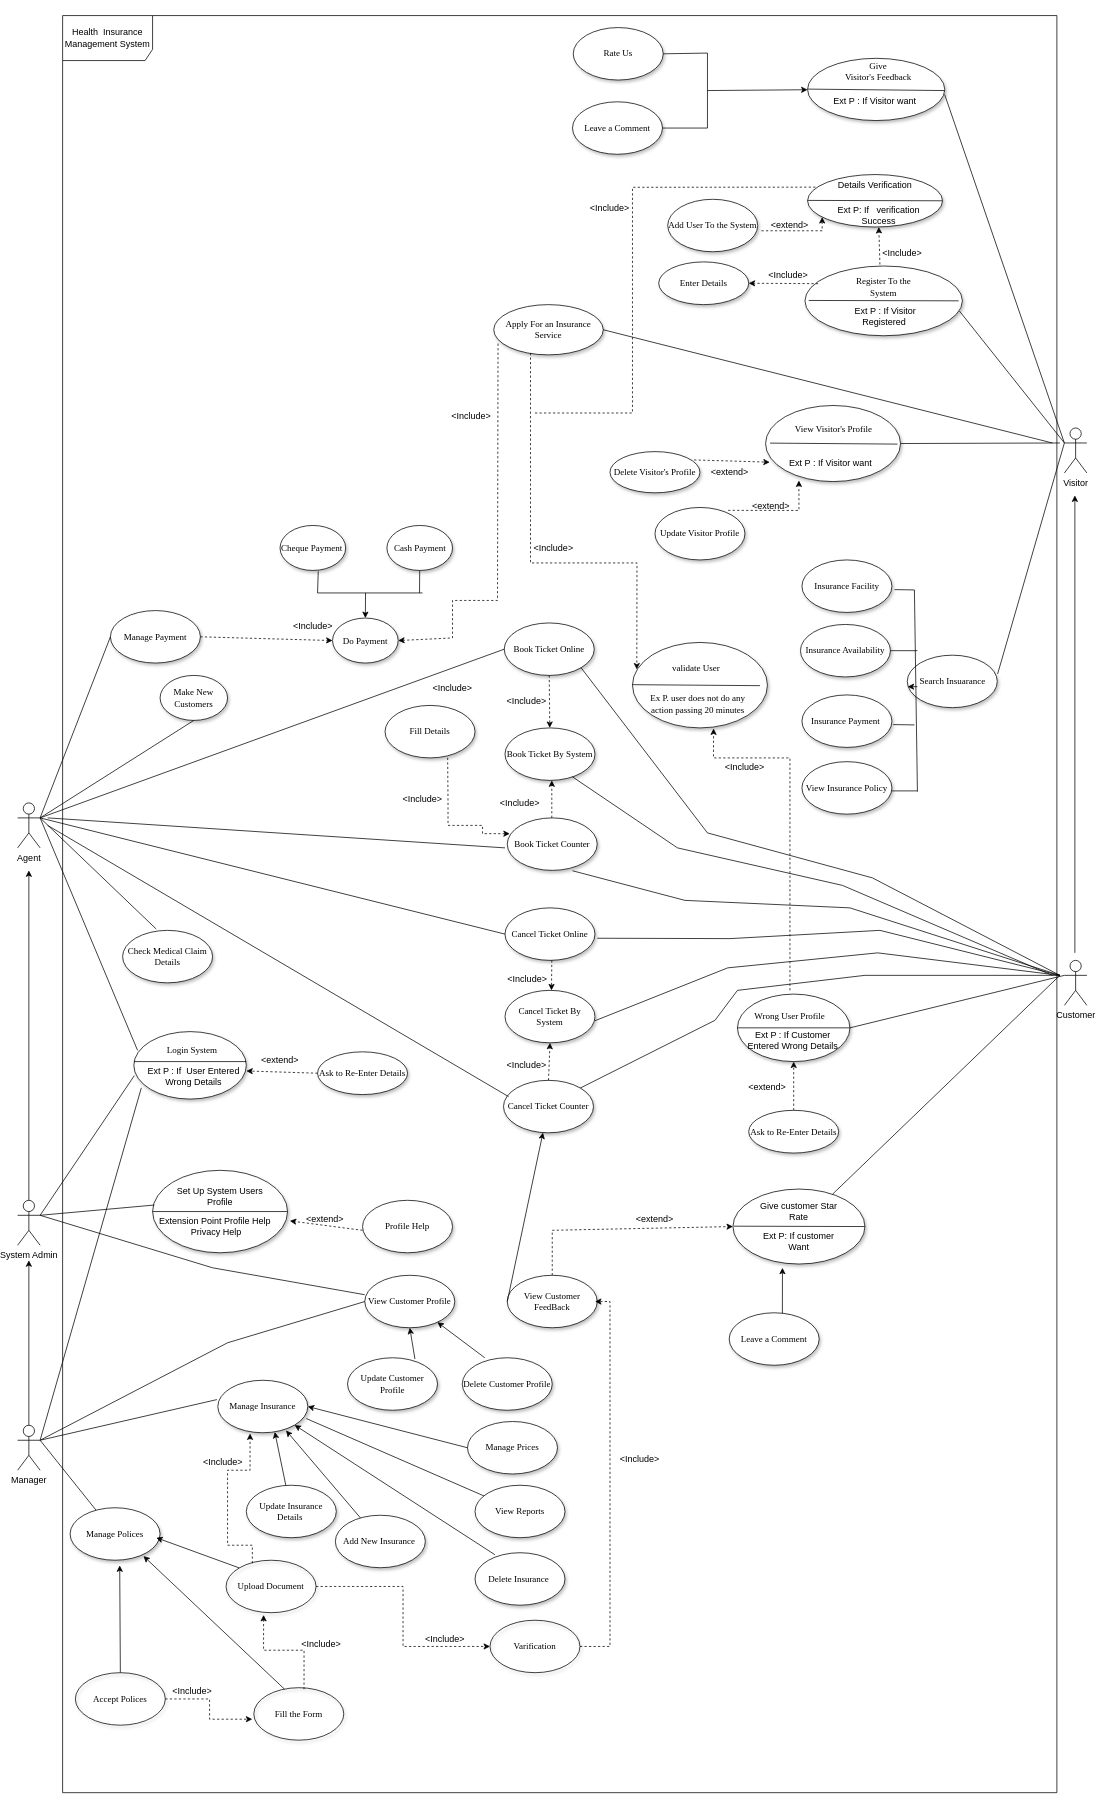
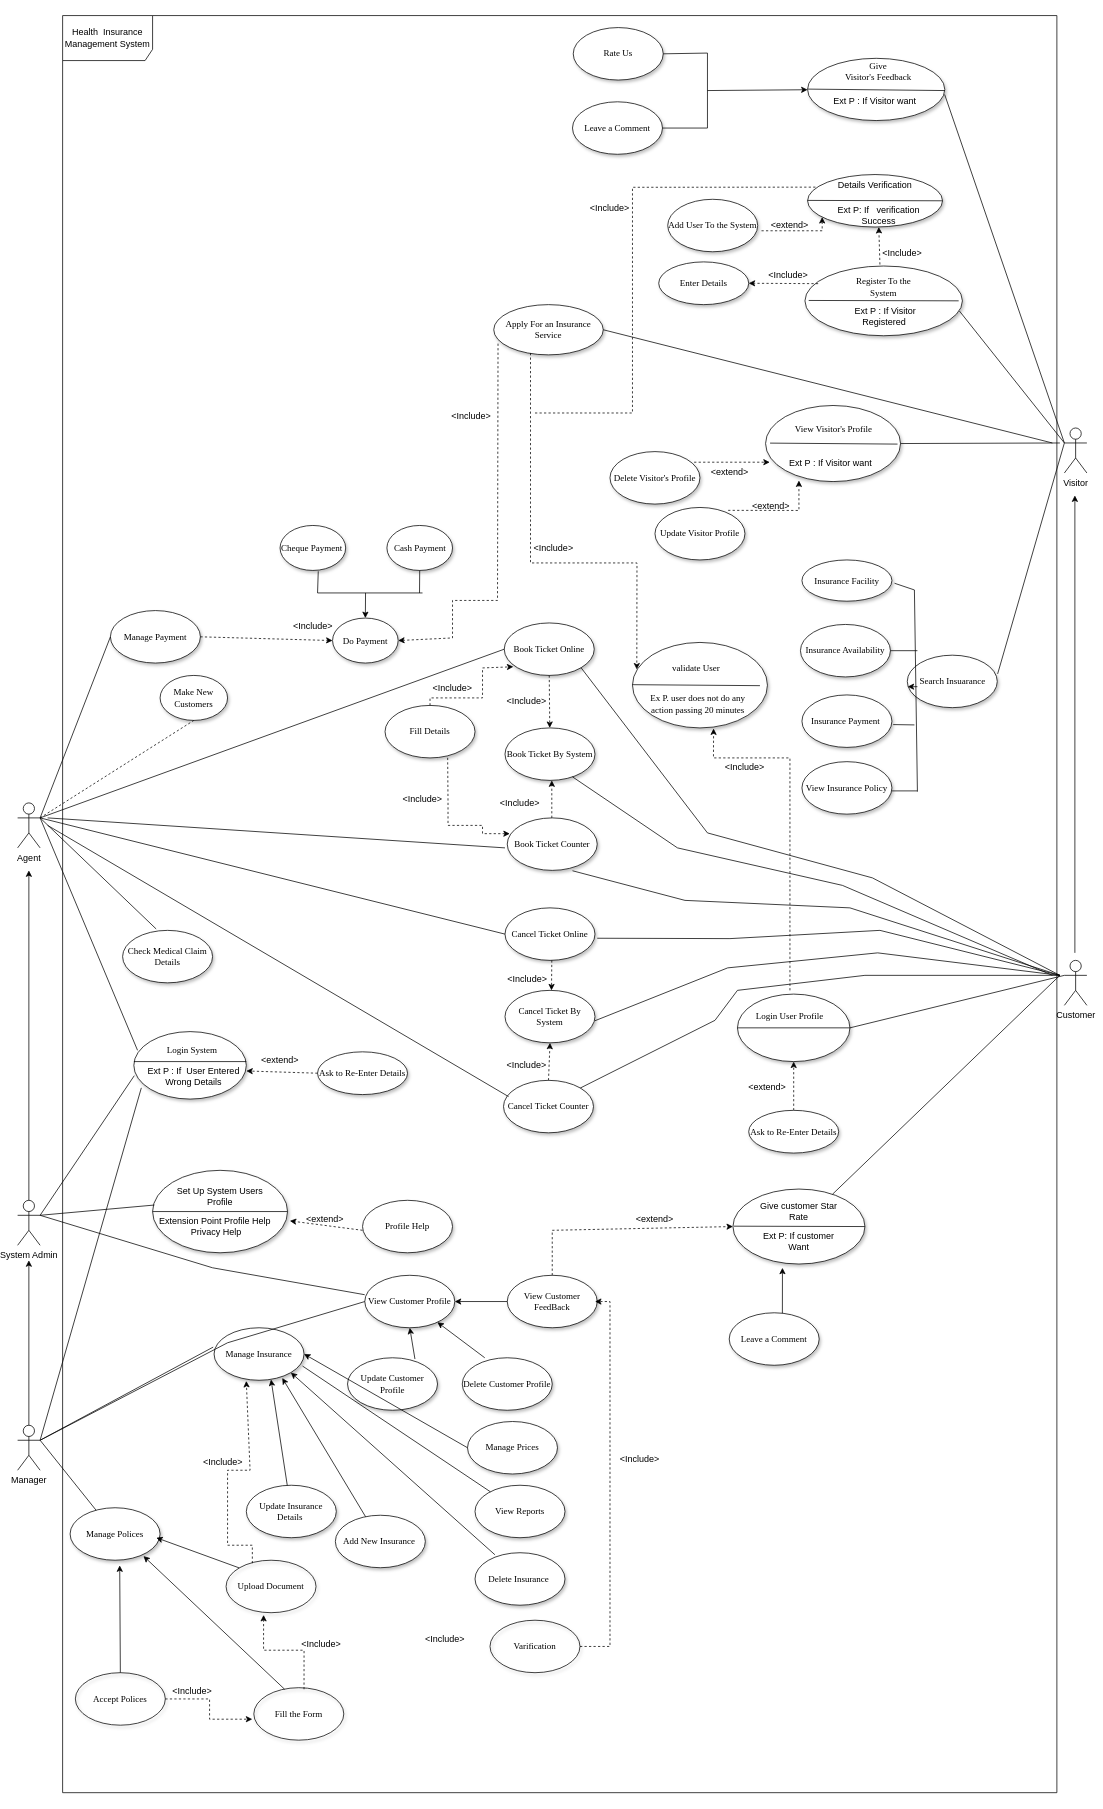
(655, 472) -> (655, 478)
(847, 586) -> (847, 581)
none -> (483, 672)
(120, 767) -> (120, 767)
(790, 1017) -> (790, 1017)
(793, 1041) -> none
(525, 1220) -> (484, 1302)
(263, 1407) -> (259, 1354)
(360, 1587) -> none
